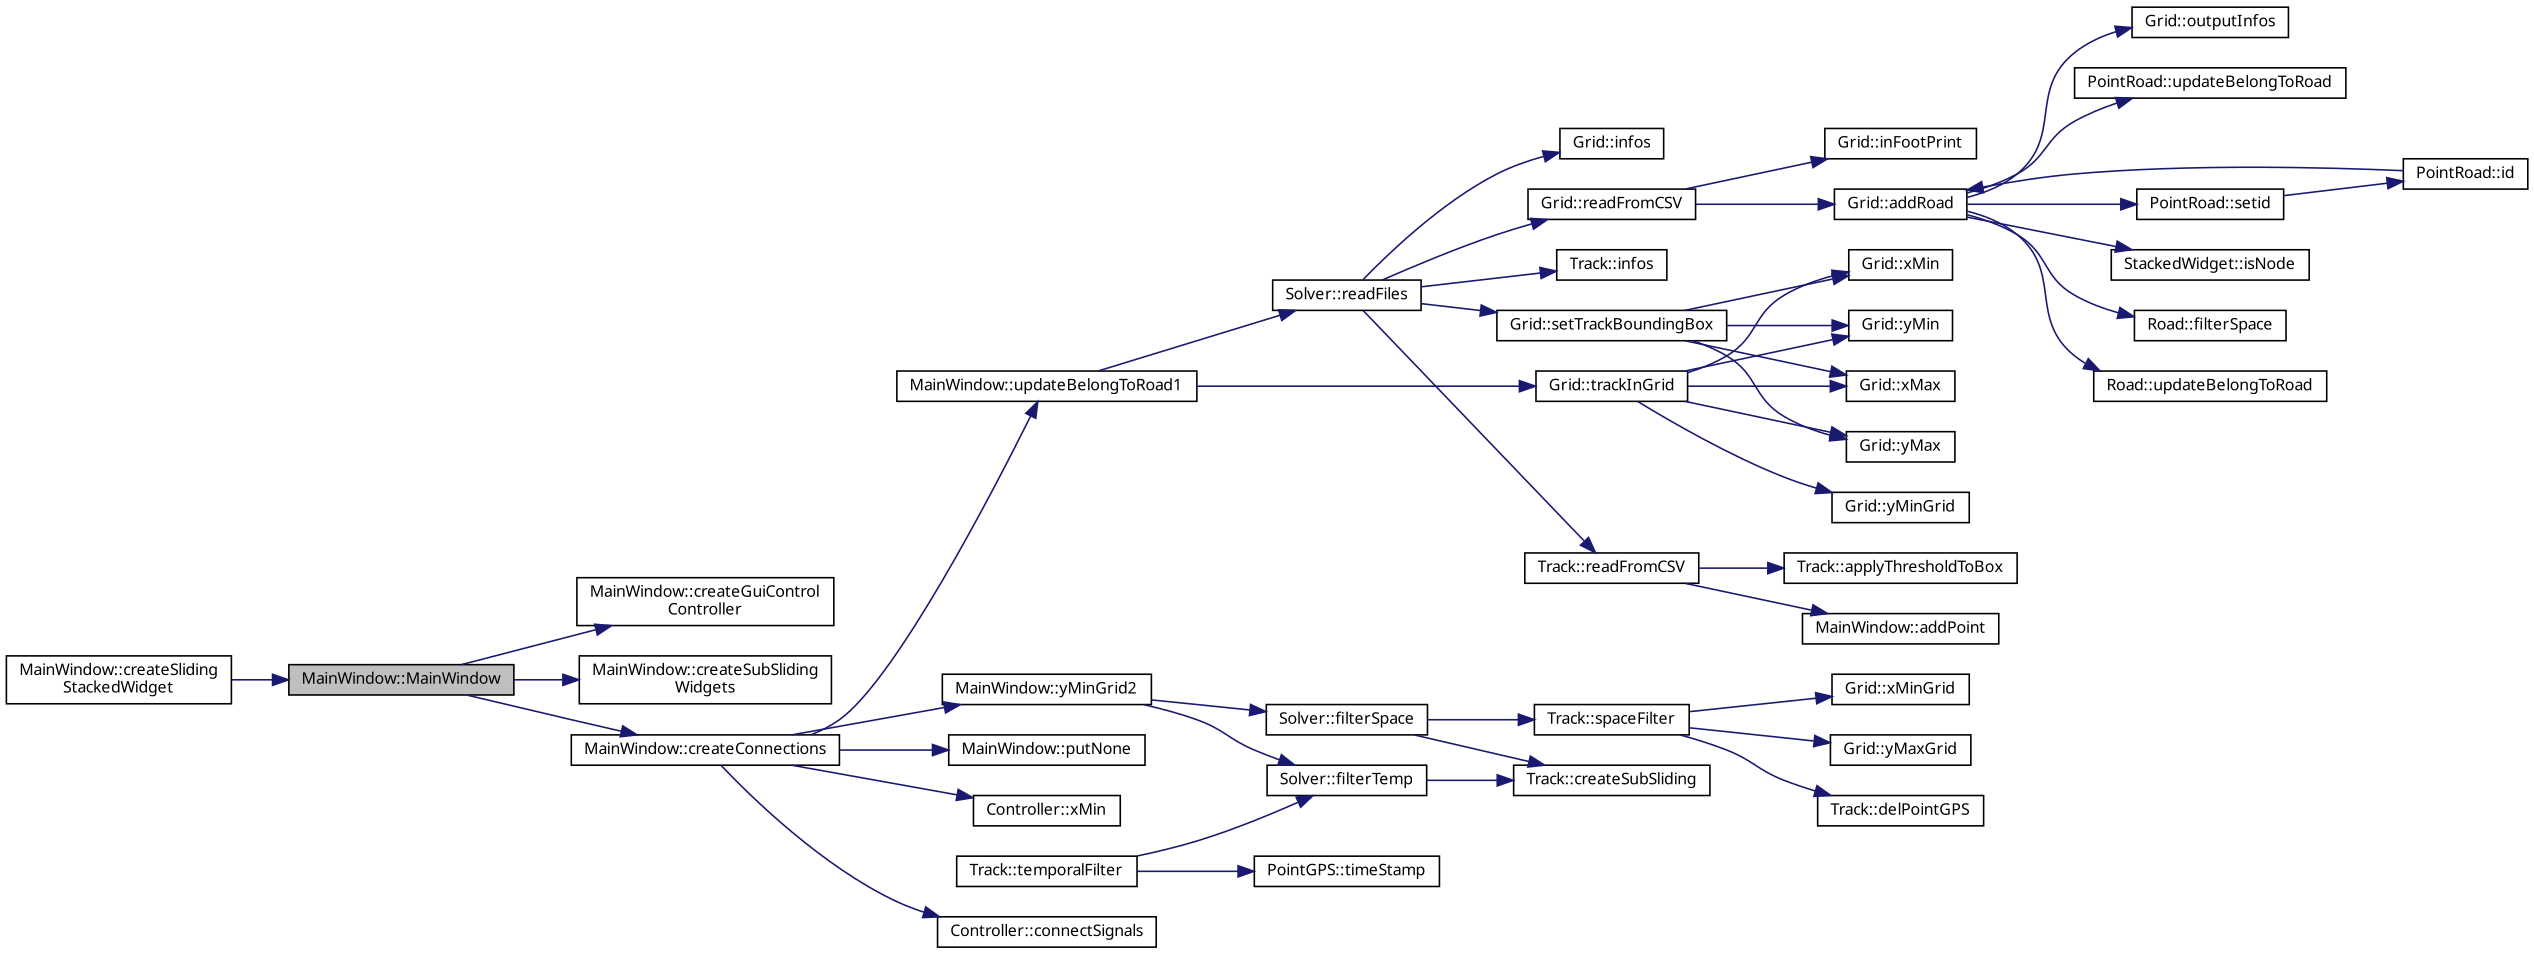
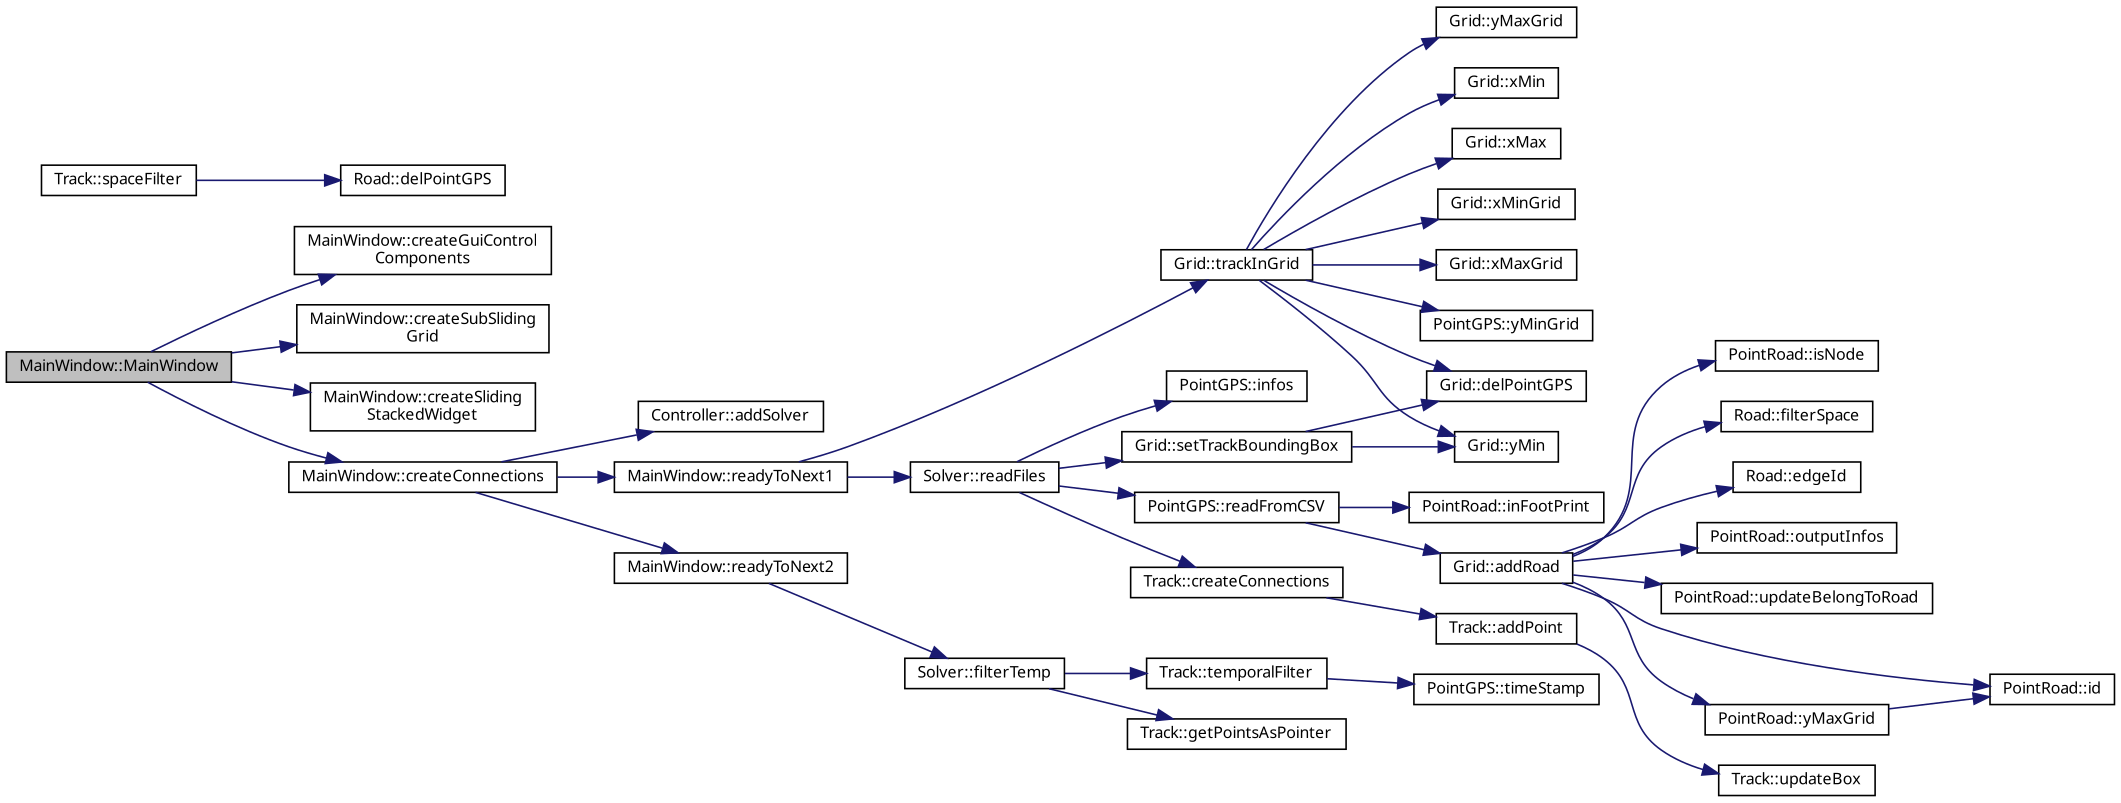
(2210, 22) -> (1797, 538)
(1612, 144) -> none
(1901, 144) -> (1506, 507)
(2193, 168) -> (1762, 655)
(1612, 204) -> (1237, 507)
(2210, 204) -> (1797, 720)
none -> (1506, 265)
(1612, 265) -> (1237, 386)
(2210, 265) -> (1797, 356)
(1759, 295) -> none
(1780, 361) -> none
(1047, 386) -> (731, 477)
(2210, 386) -> (1797, 477)
(1901, 447) -> (1506, 386)
(1901, 507) -> (1506, 326)
(1612, 568) -> (1237, 582)
(1901, 568) -> none
(705, 602) -> (423, 251)
(1901, 629) -> (1506, 629)
(252, 680) -> (263, 386)
(705, 680) -> (423, 329)
(1047, 689) -> (731, 568)
(1753, 705) -> (1364, 236)
(1347, 720) -> none
(1752, 734) -> (1323, 136)
(1047, 750) -> none
(1612, 780) -> (1237, 734)
none -> (1797, 780)
(1047, 811) -> (731, 417)
(1901, 811) -> (423, 180)
(1219, 834) -> (1098, 673)
(1047, 932) -> none
